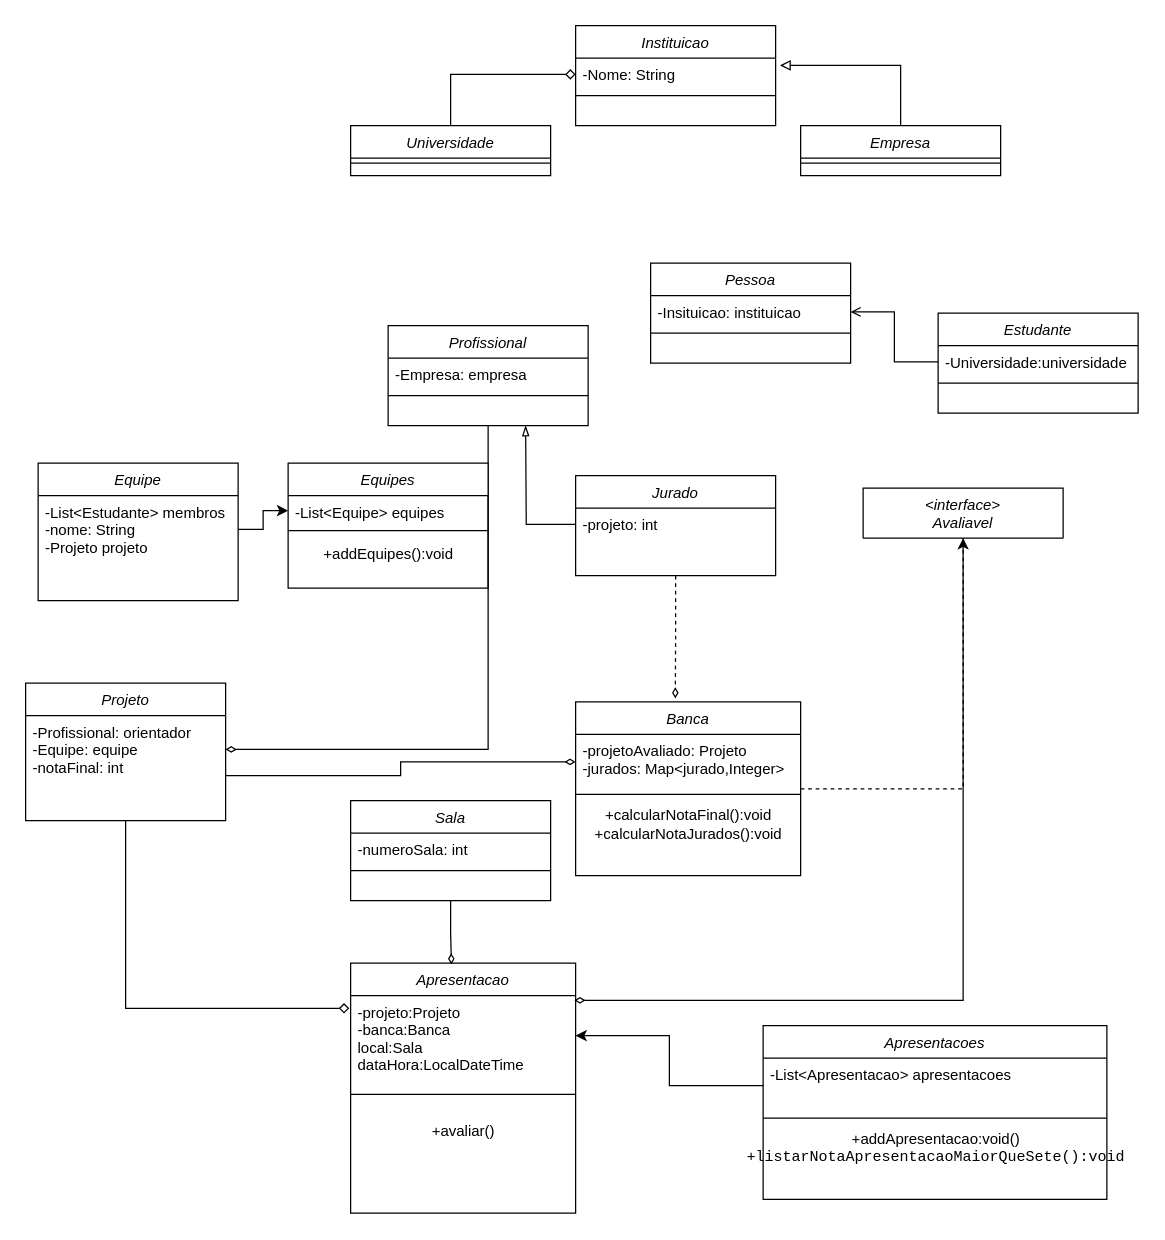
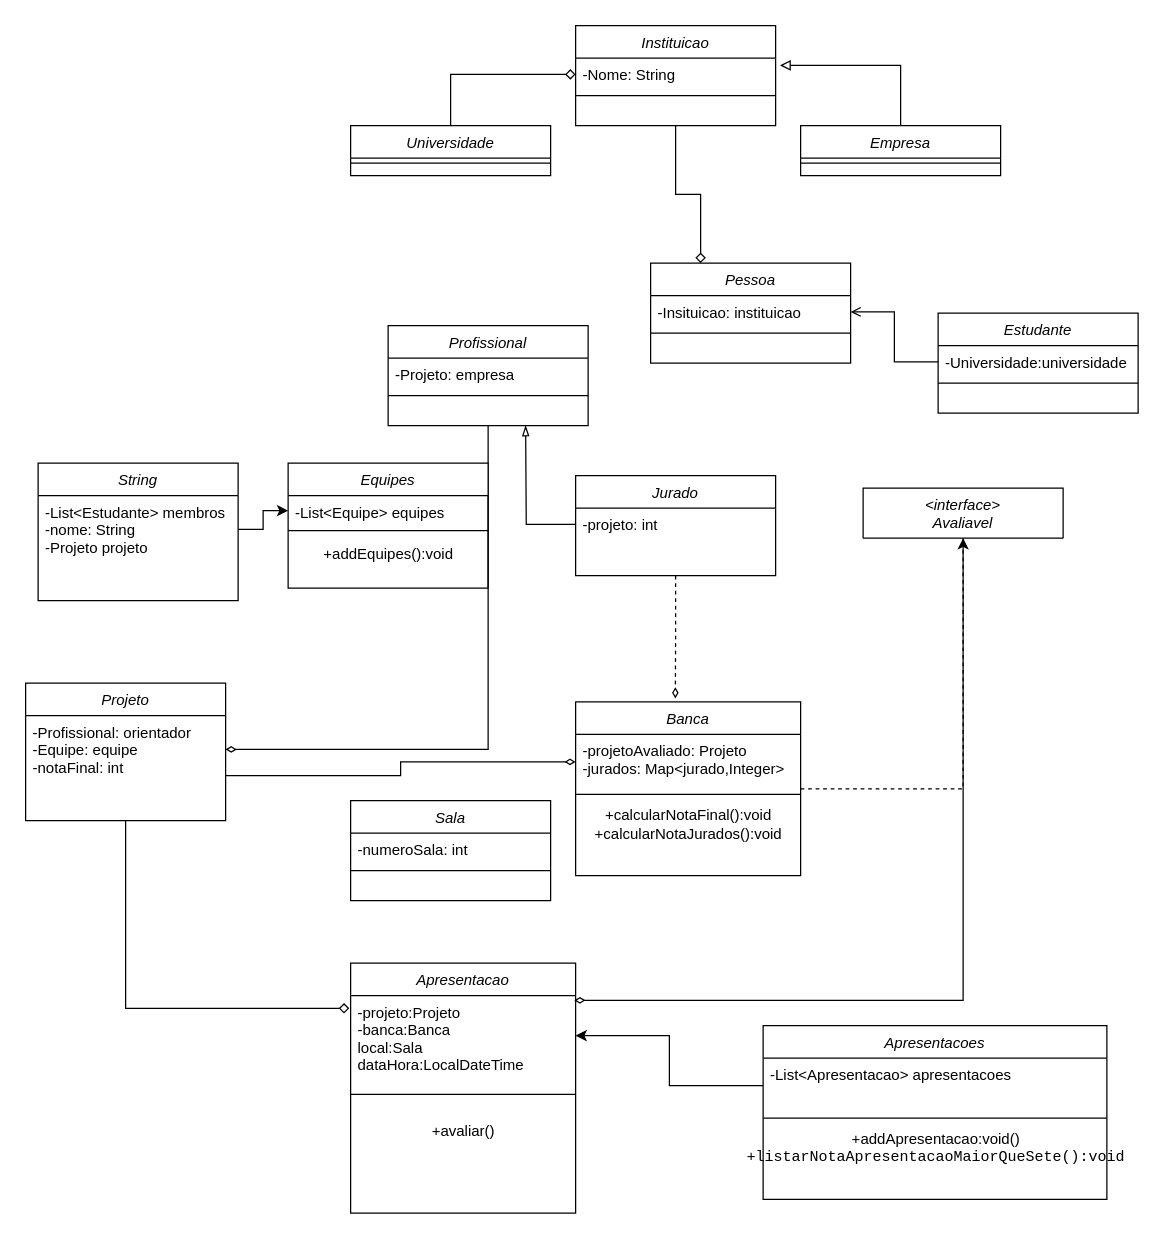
none -> (685, 194)
(463, 375) -> (463, 375)
(138, 480) -> (138, 480)
(451, 928) -> none
